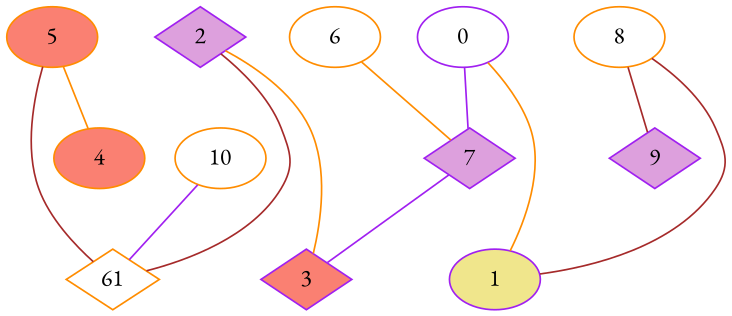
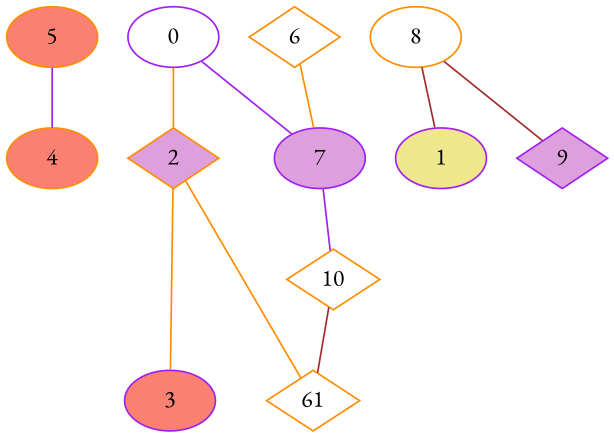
(200, 37) -> (173, 158)
(335, 37) -> (295, 37)
(76, 98) -> (52, 98)
(535, 152) -> (173, 98)
(221, 158) -> (333, 279)
(470, 158) -> (320, 158)
(34, 173) -> none
(281, 189) -> (243, 280)
(388, 219) -> (327, 220)
(163, 222) -> (323, 340)
(306, 279) -> (170, 401)
